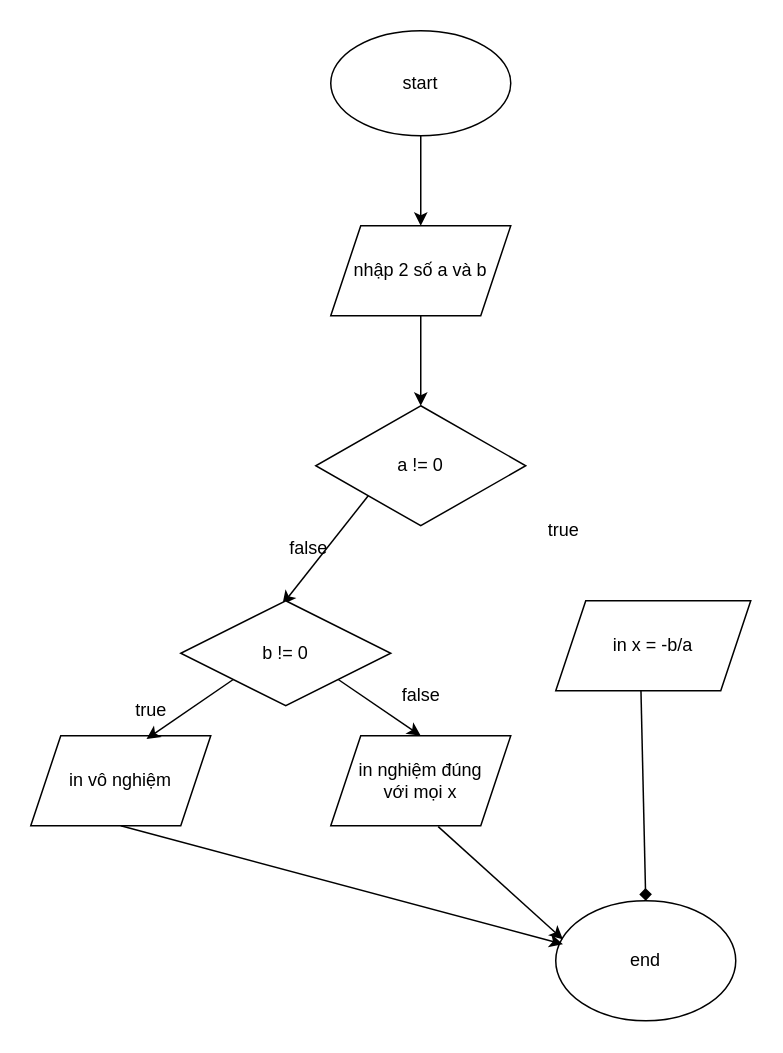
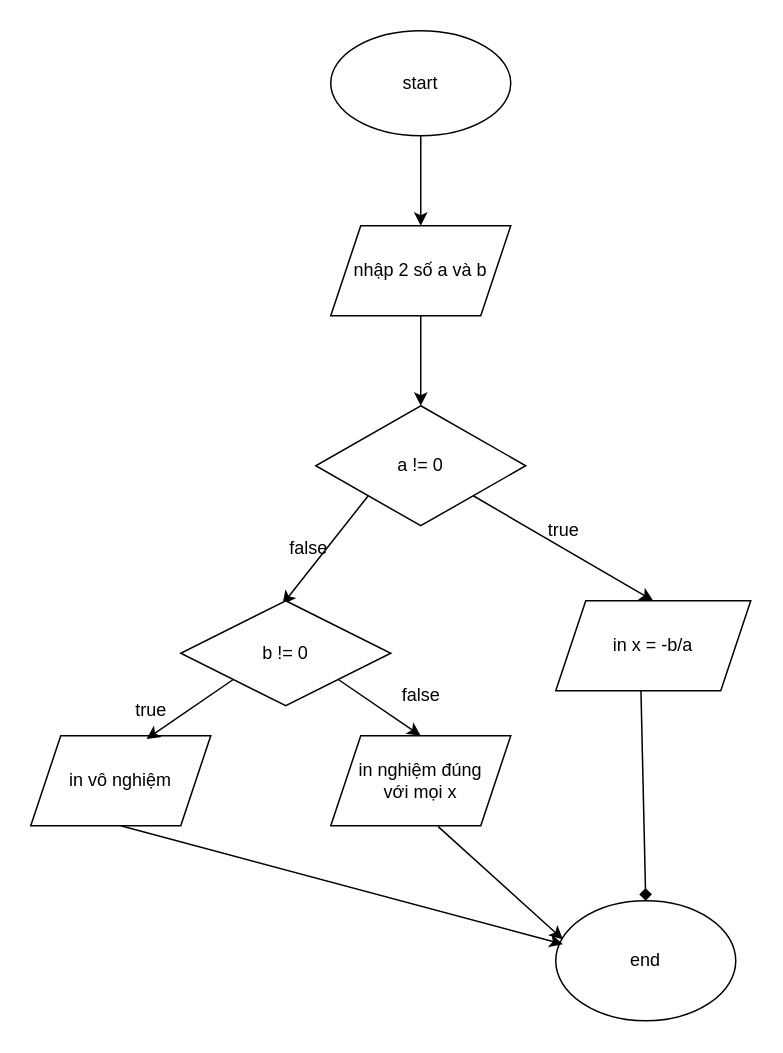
none -> (559, 546)
